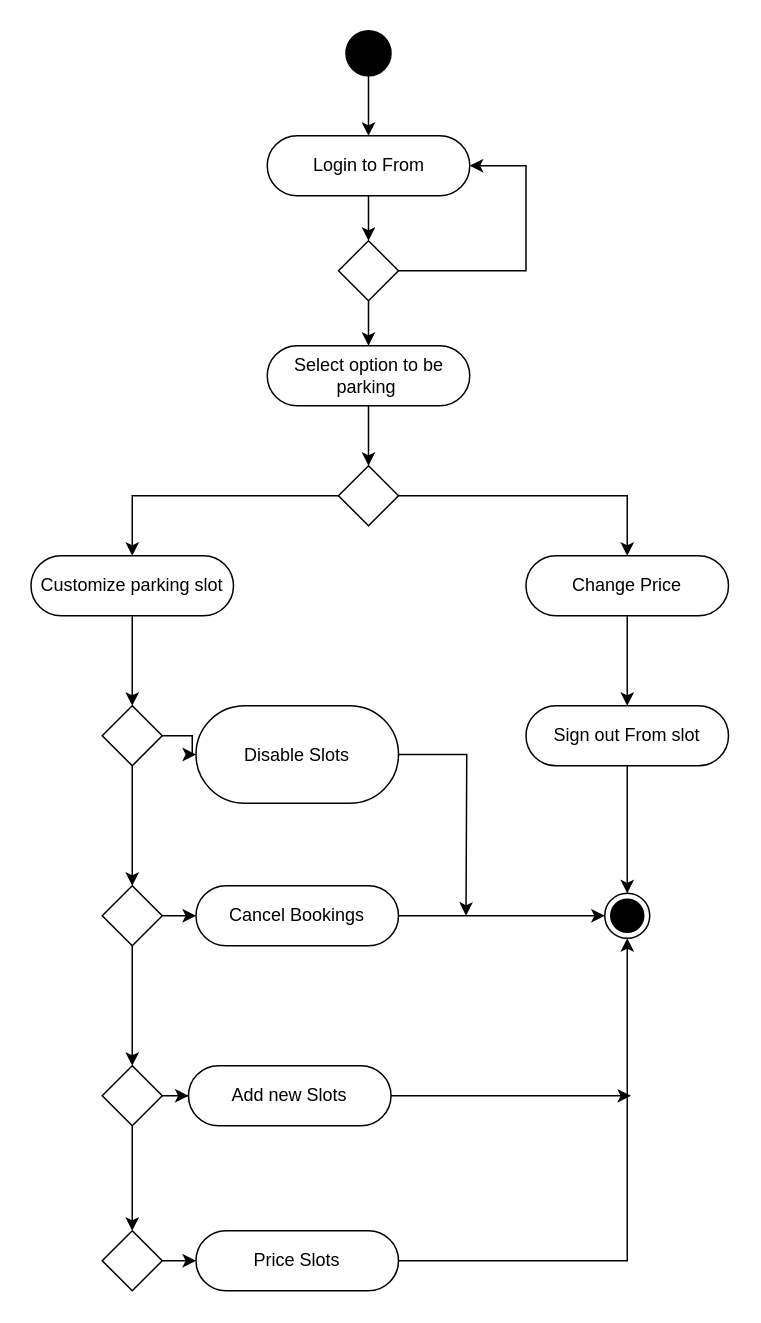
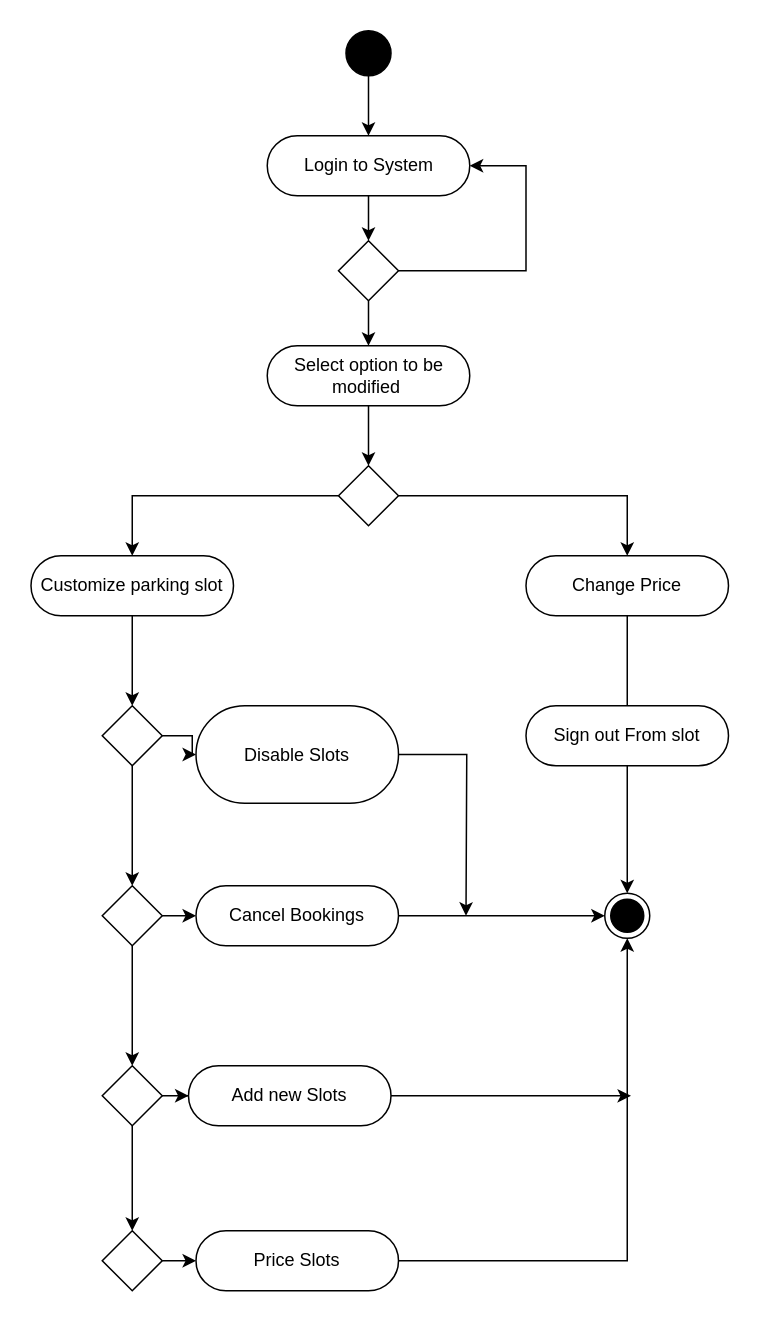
(369, 166) -> (369, 166)
(369, 376) -> (369, 376)
(627, 694) -> (627, 698)
